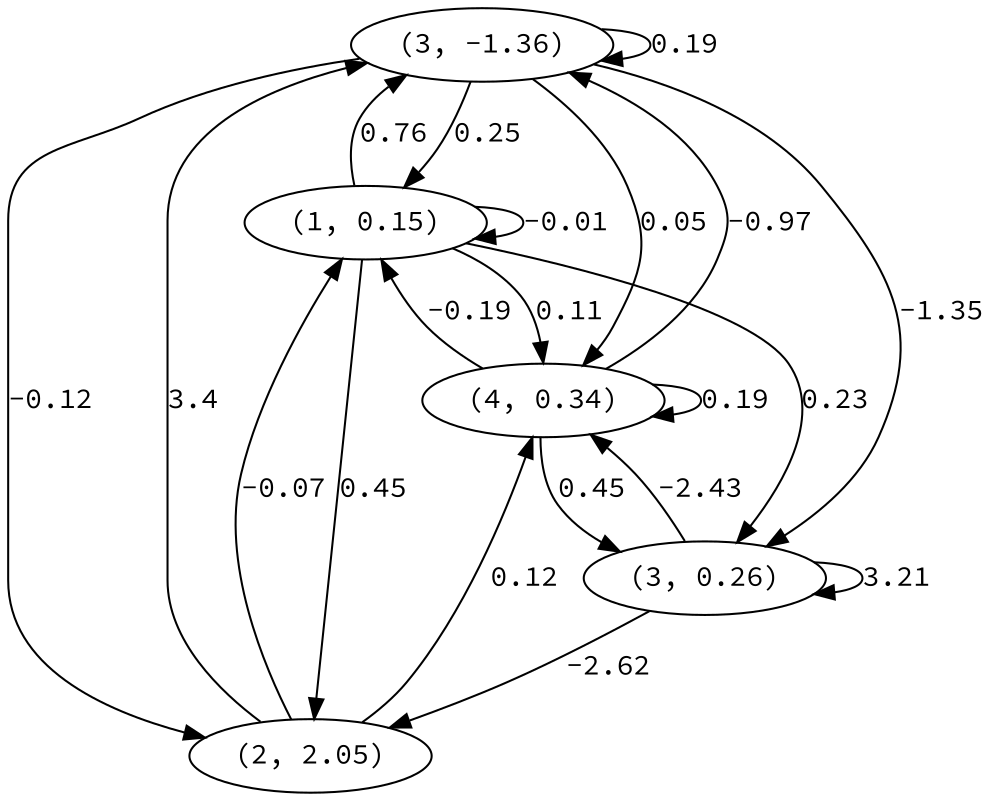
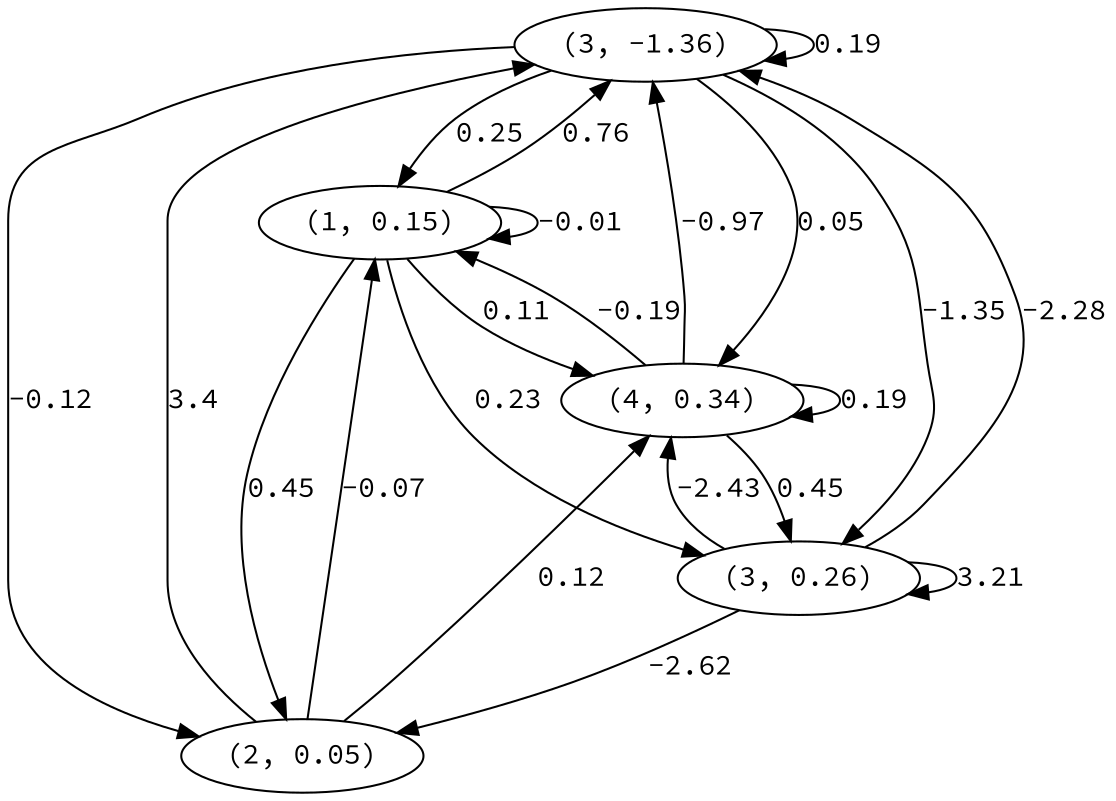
none -> (1009, 280)
(311, 756) -> (302, 756)
